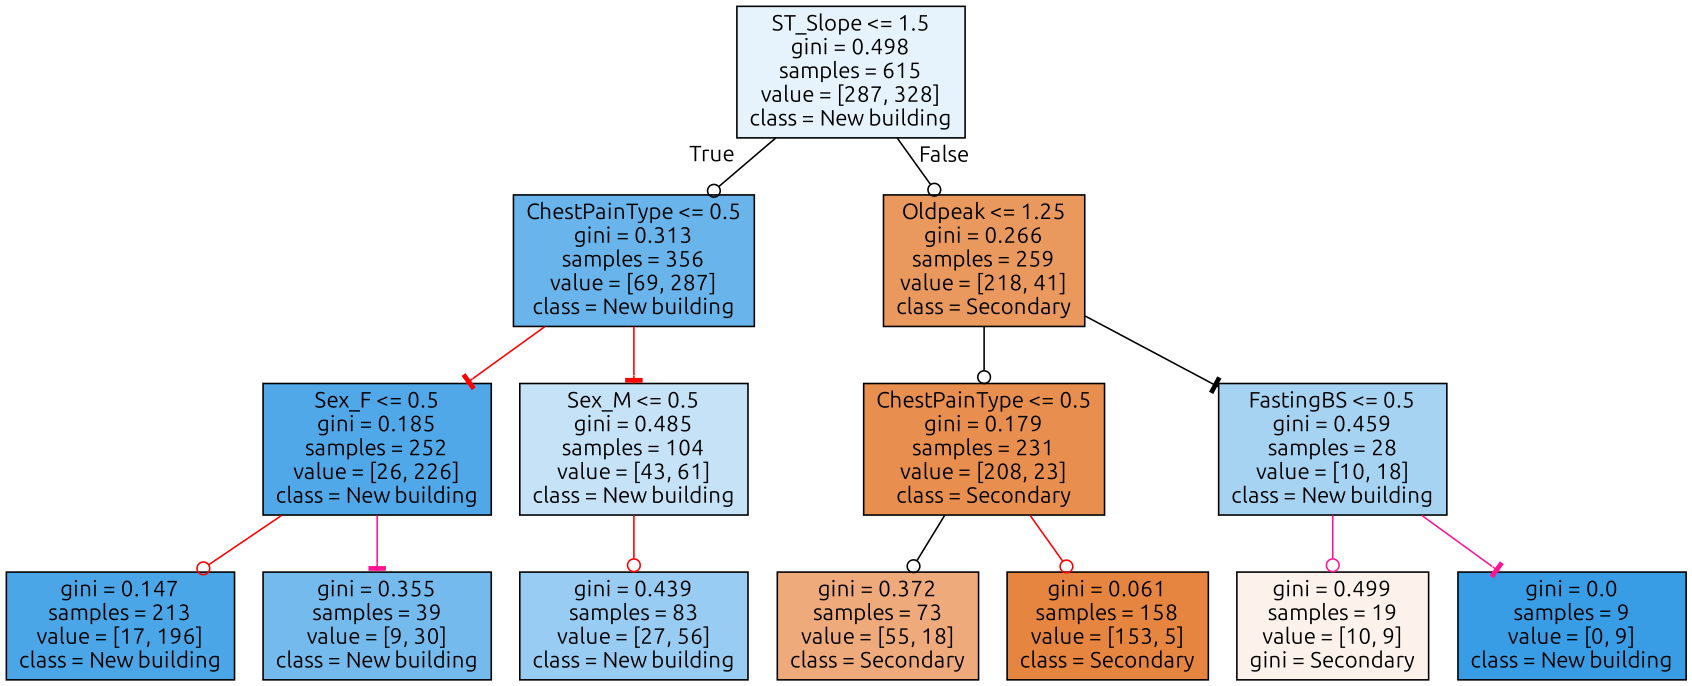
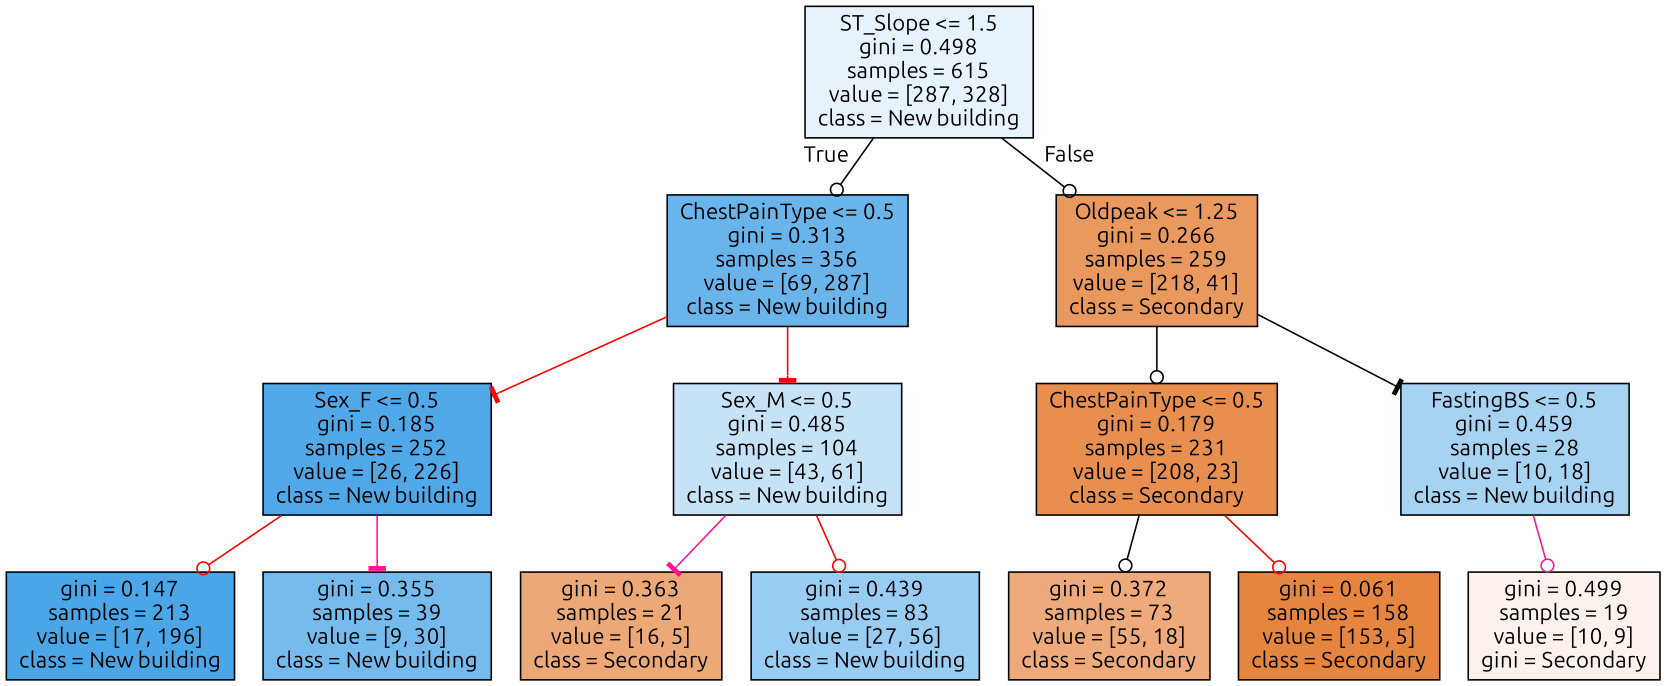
none -> (621, 626)
(1572, 626) -> none
